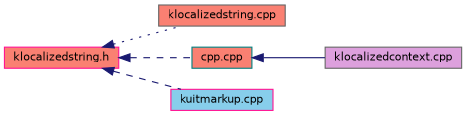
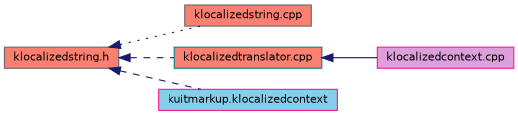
(62, 58) -> (62, 58)
(222, 58) -> (248, 58)
(393, 58) -> (446, 58)
(222, 100) -> (248, 100)
